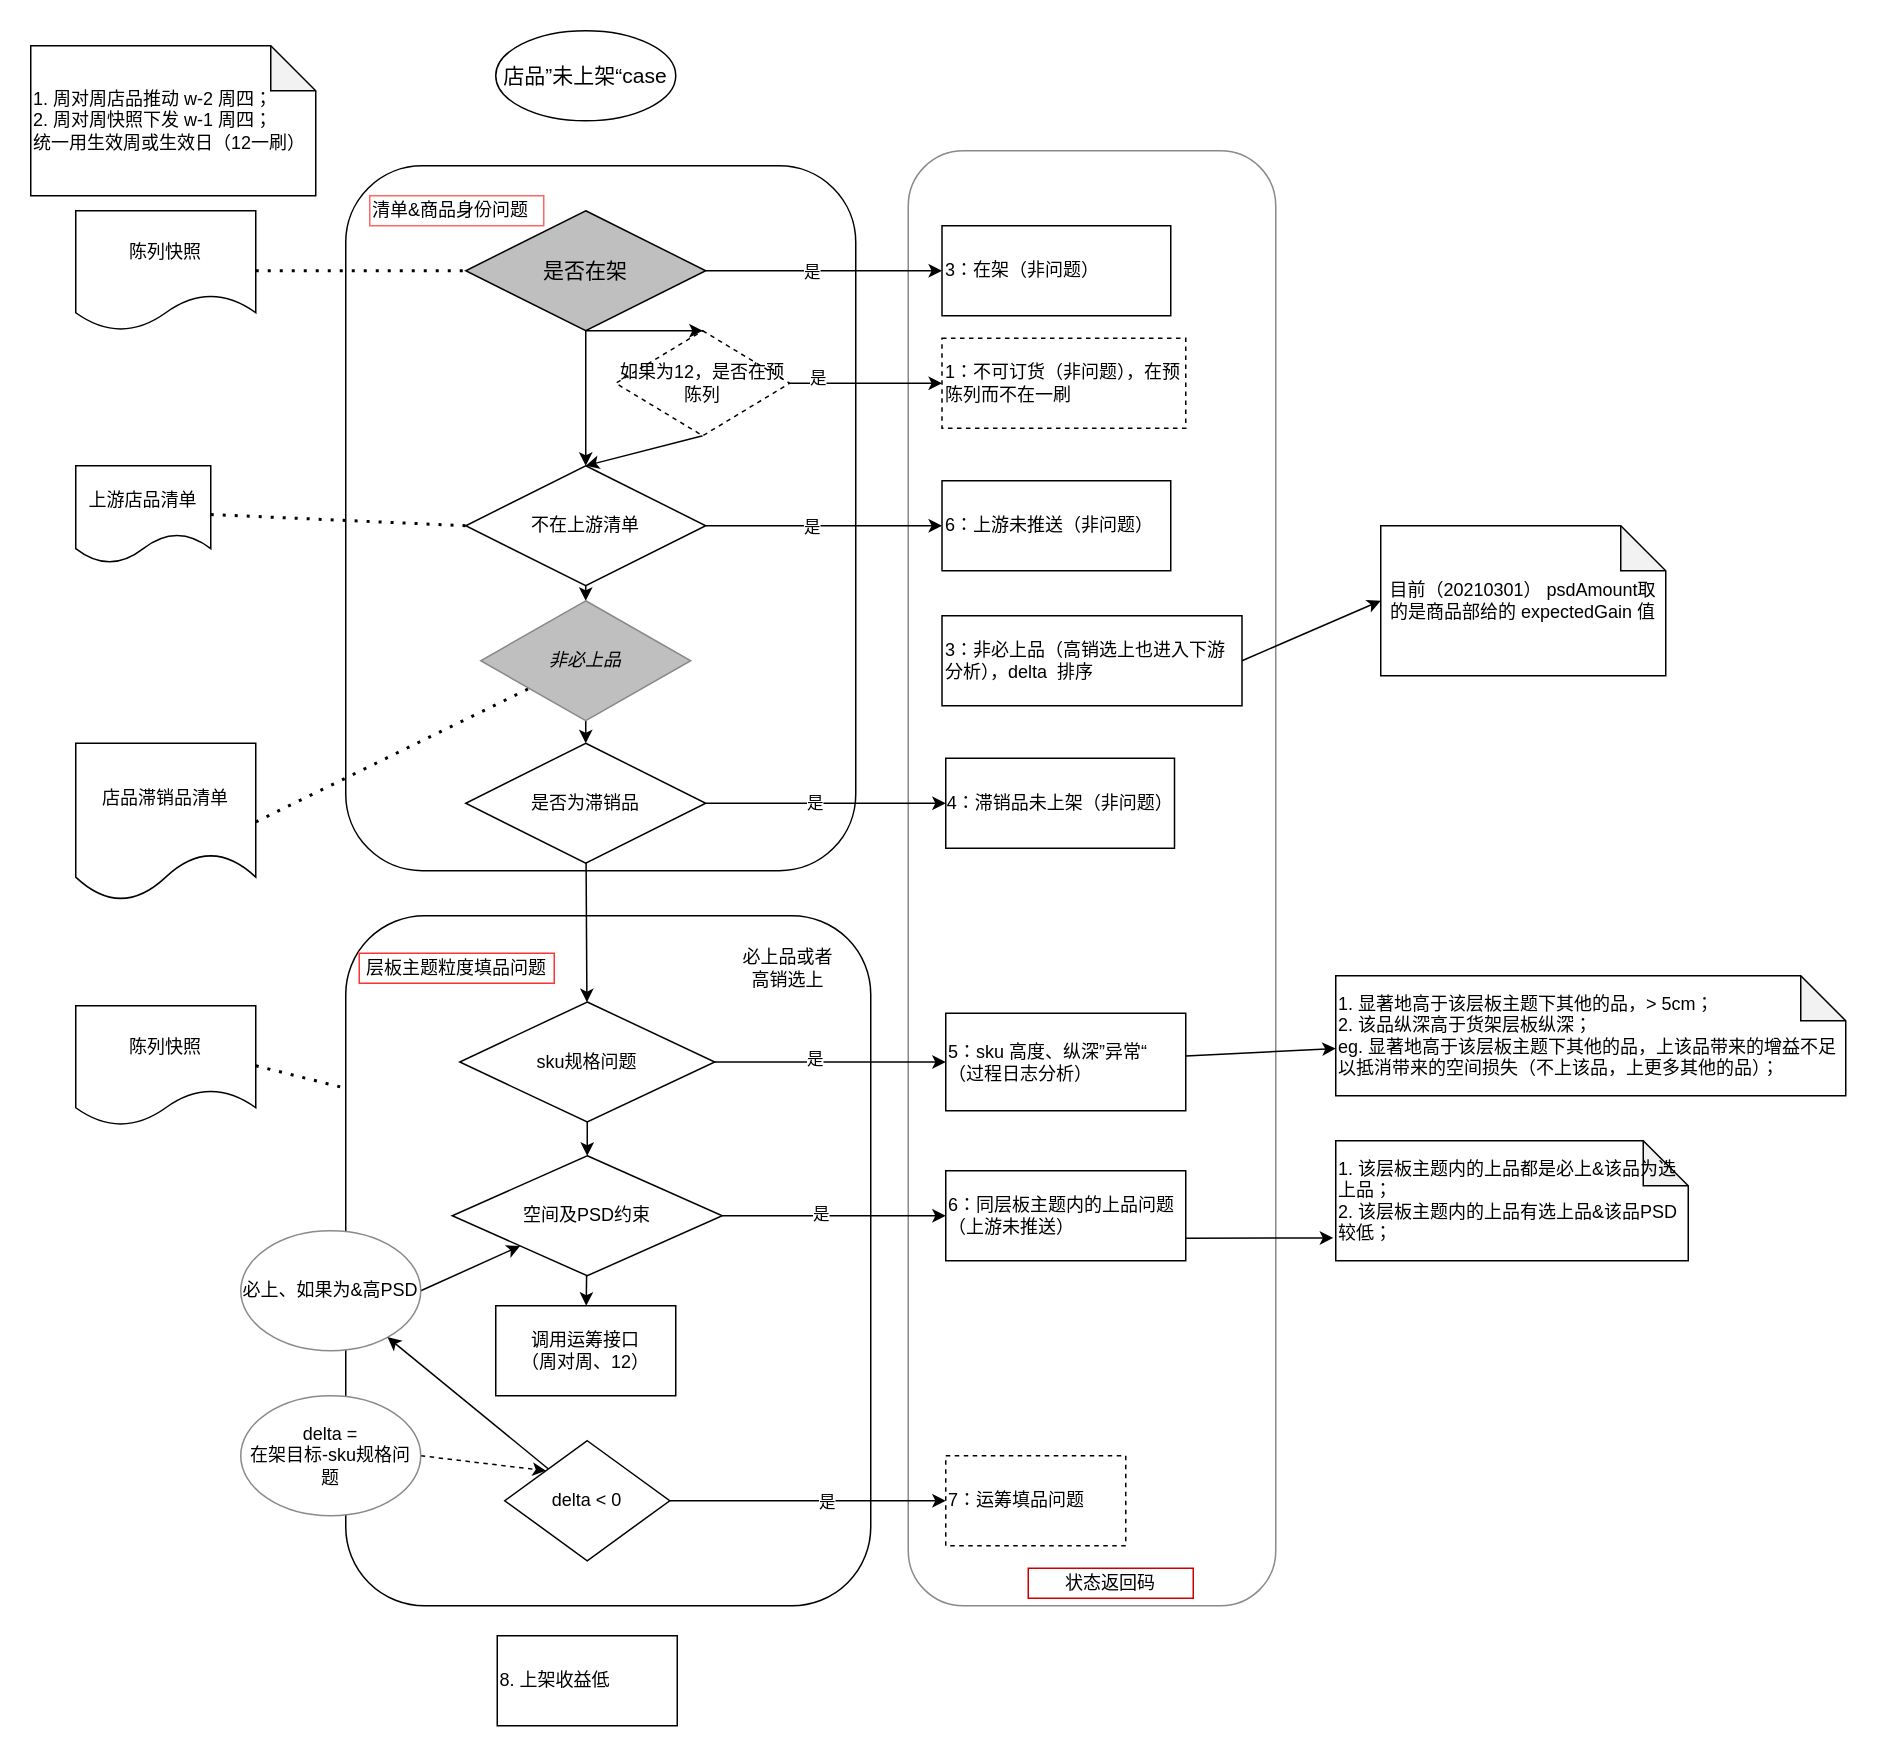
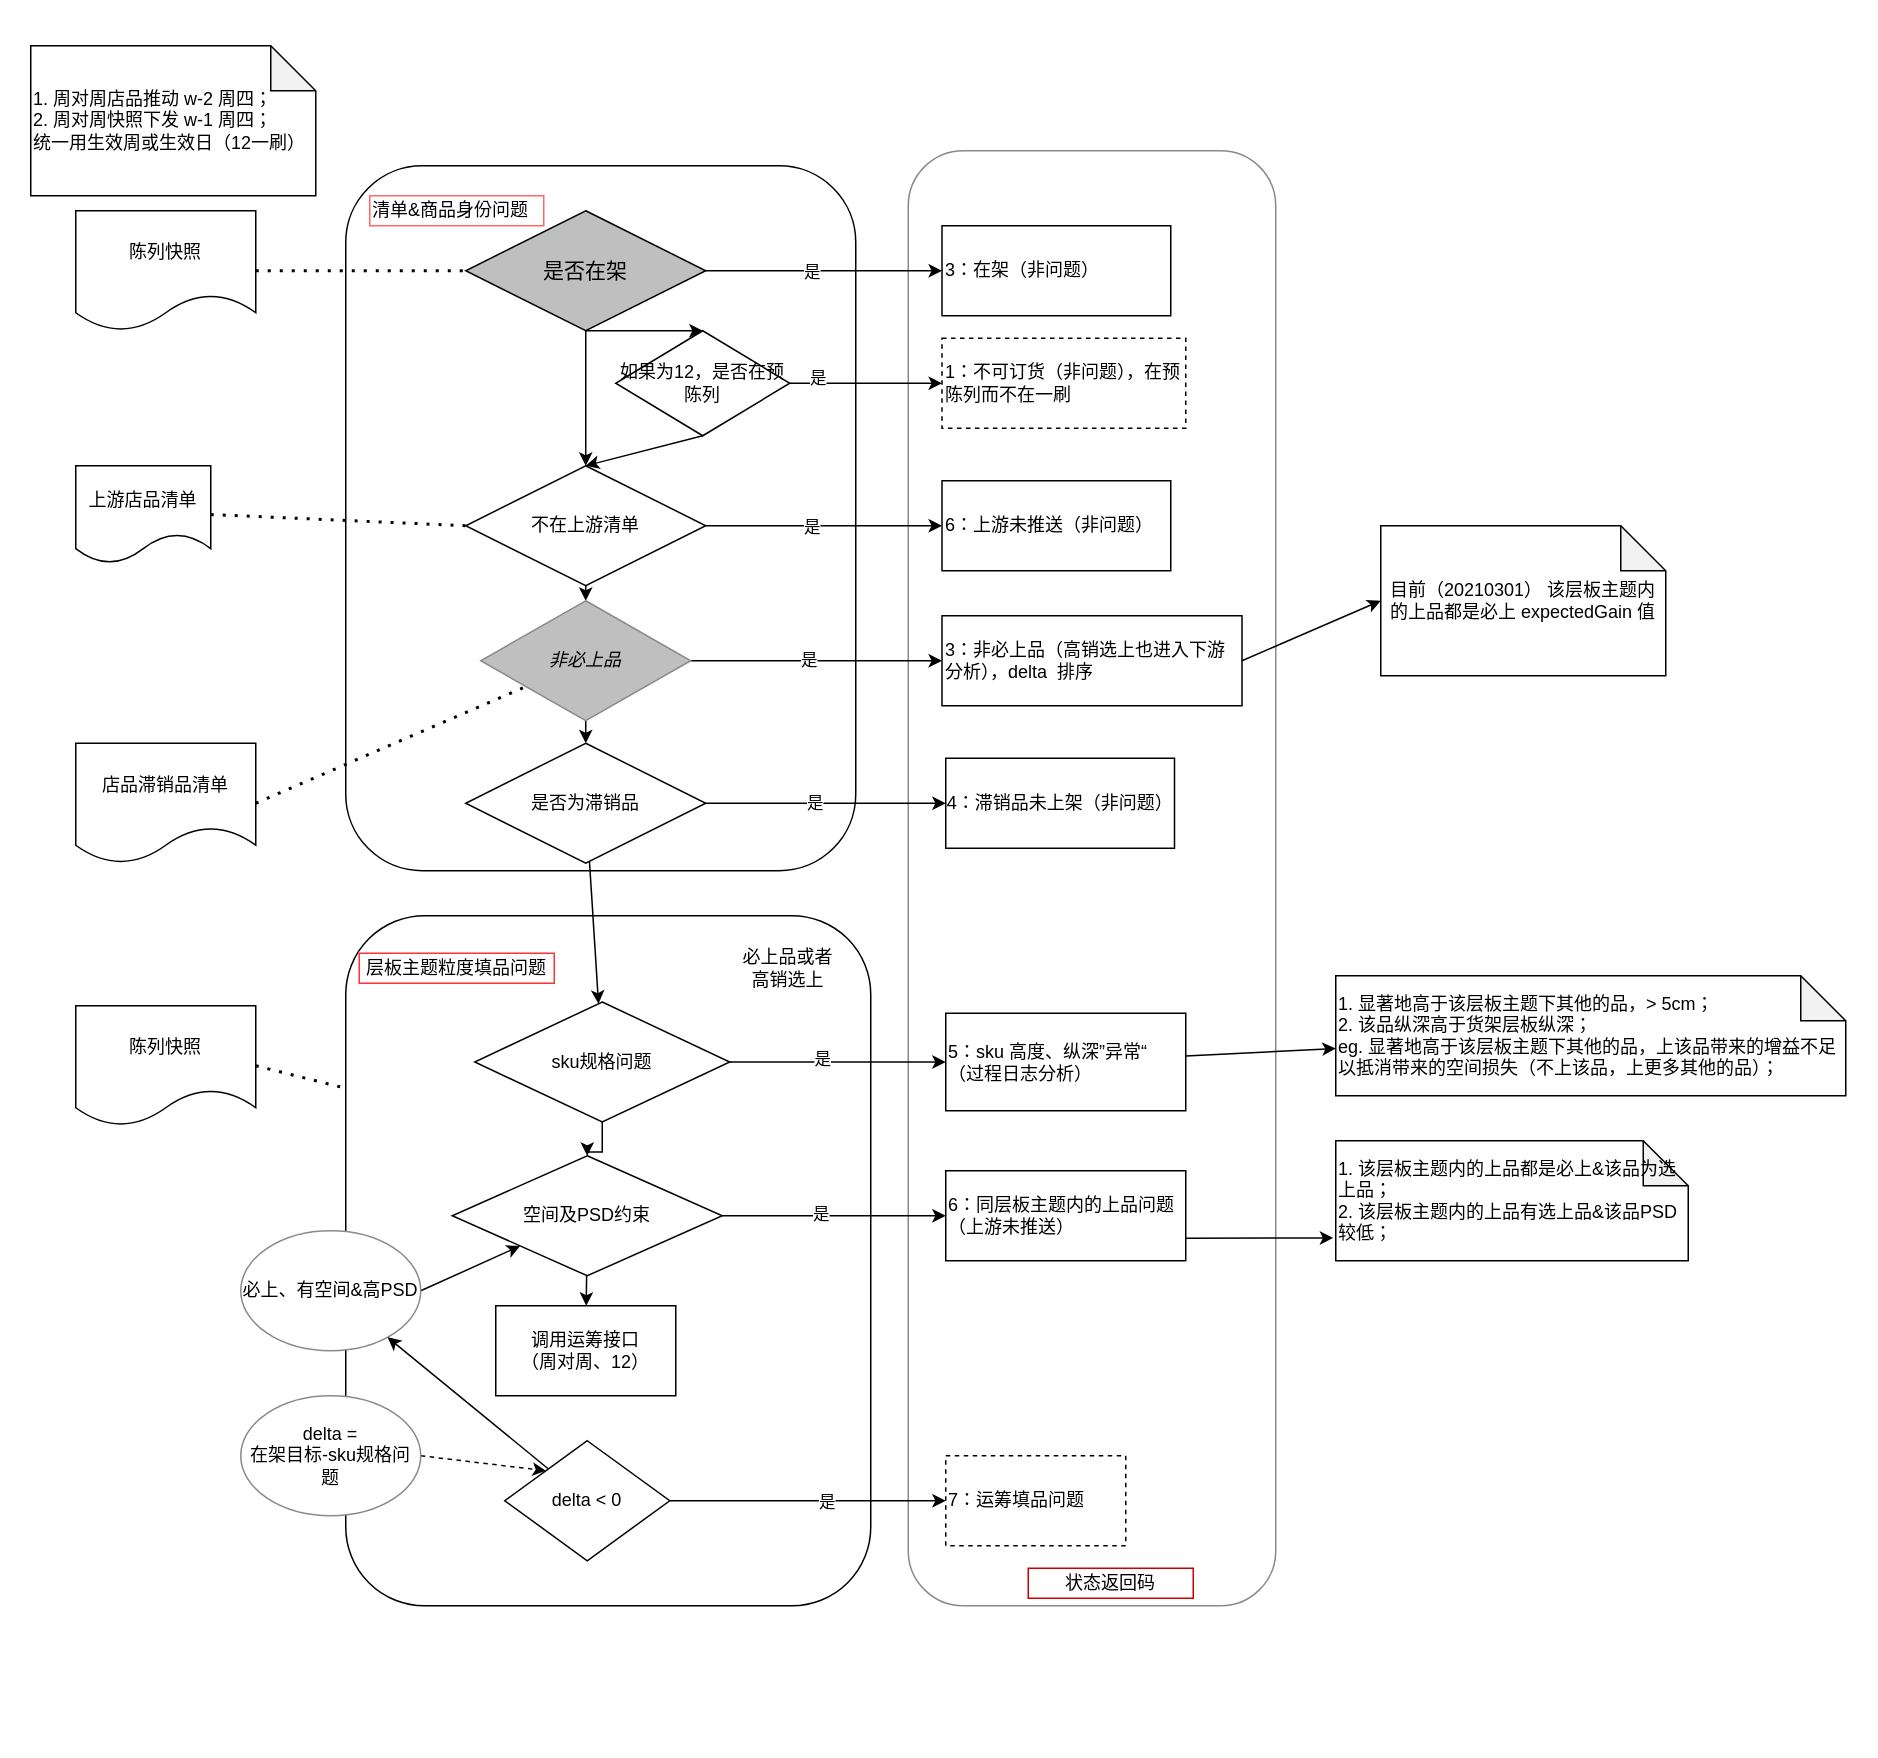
(586, 76) -> none
(703, 383) -> (703, 383)
(1523, 601) -> (1523, 601)
none -> (811, 661)
(166, 822) -> (166, 803)
(587, 1062) -> (602, 1062)
(331, 1291) -> (331, 1291)
(587, 1681) -> none
